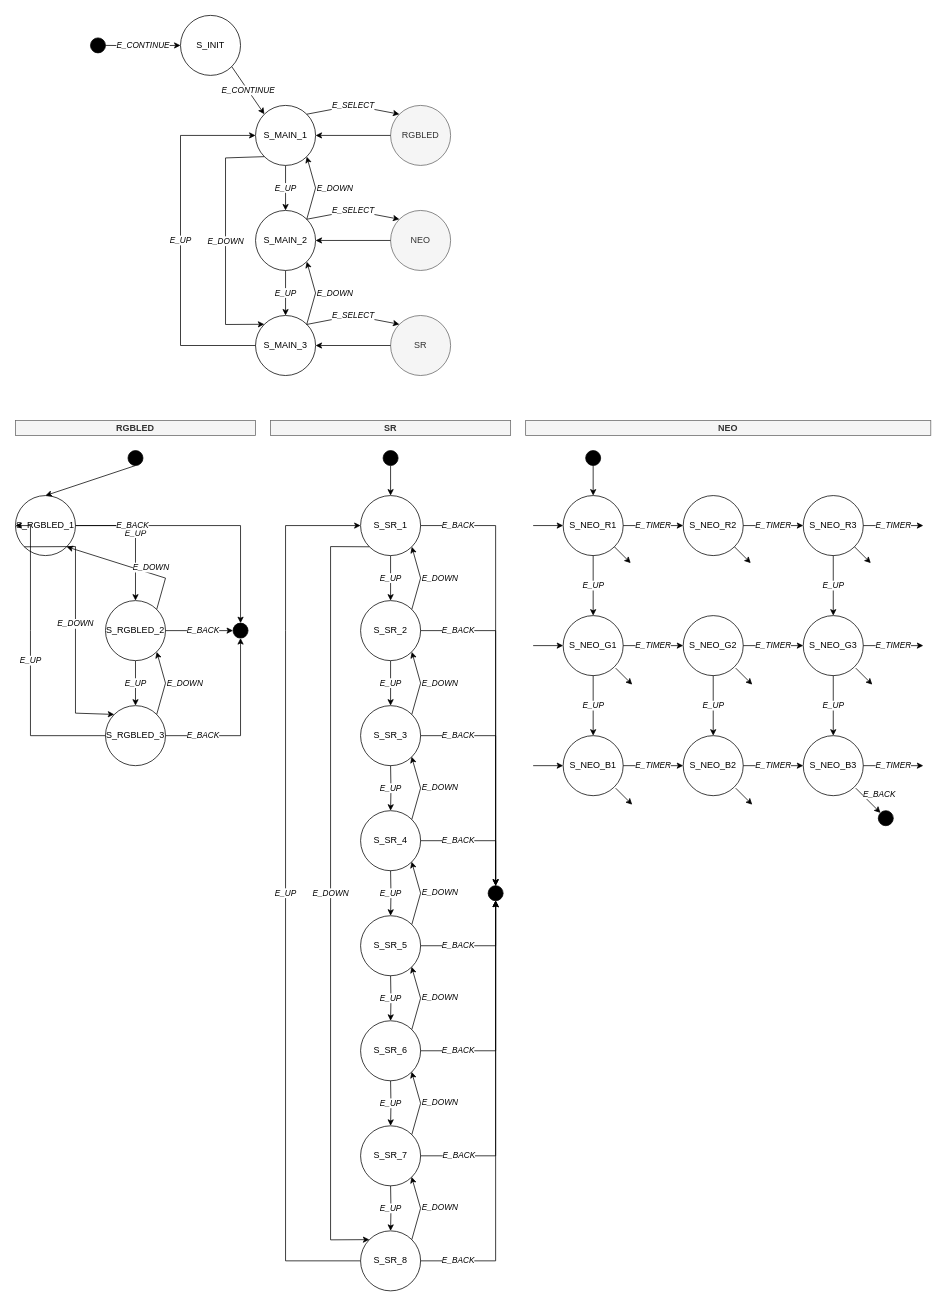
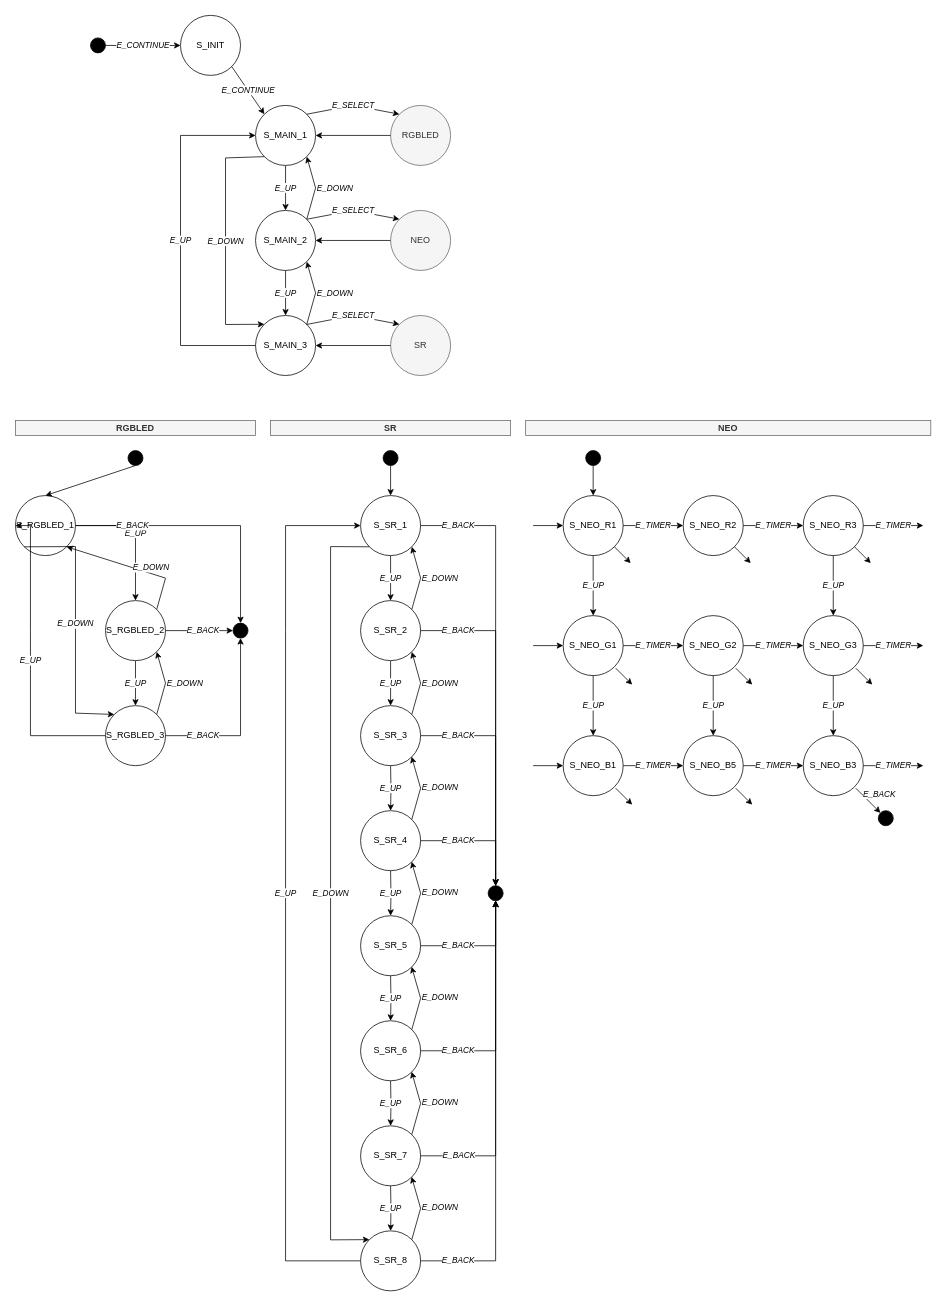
(713, 765) -> (713, 765)
